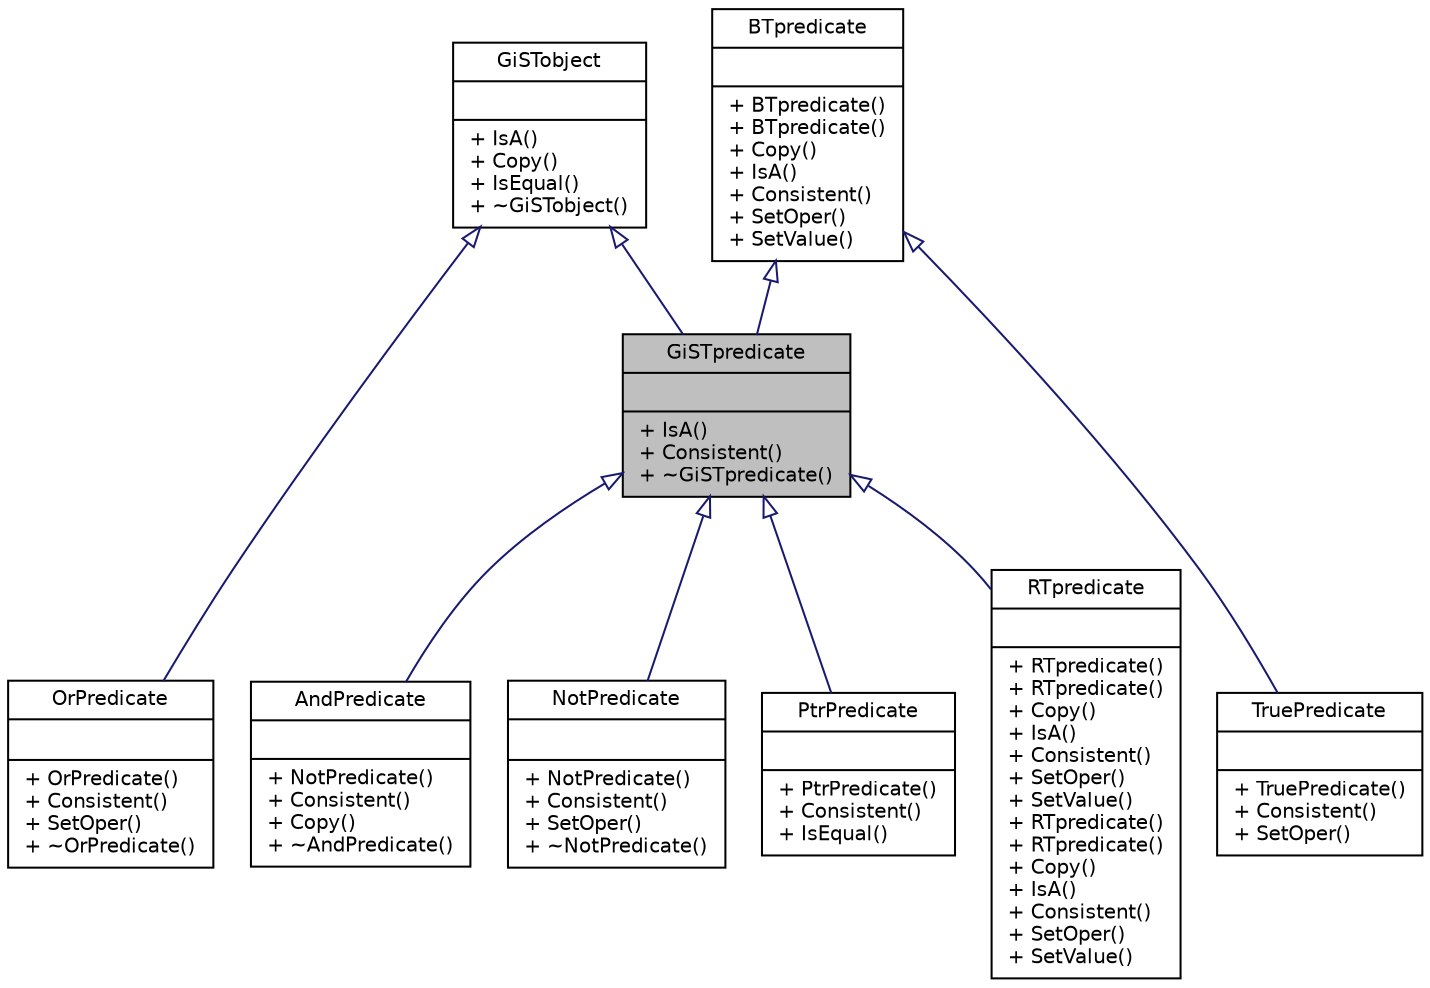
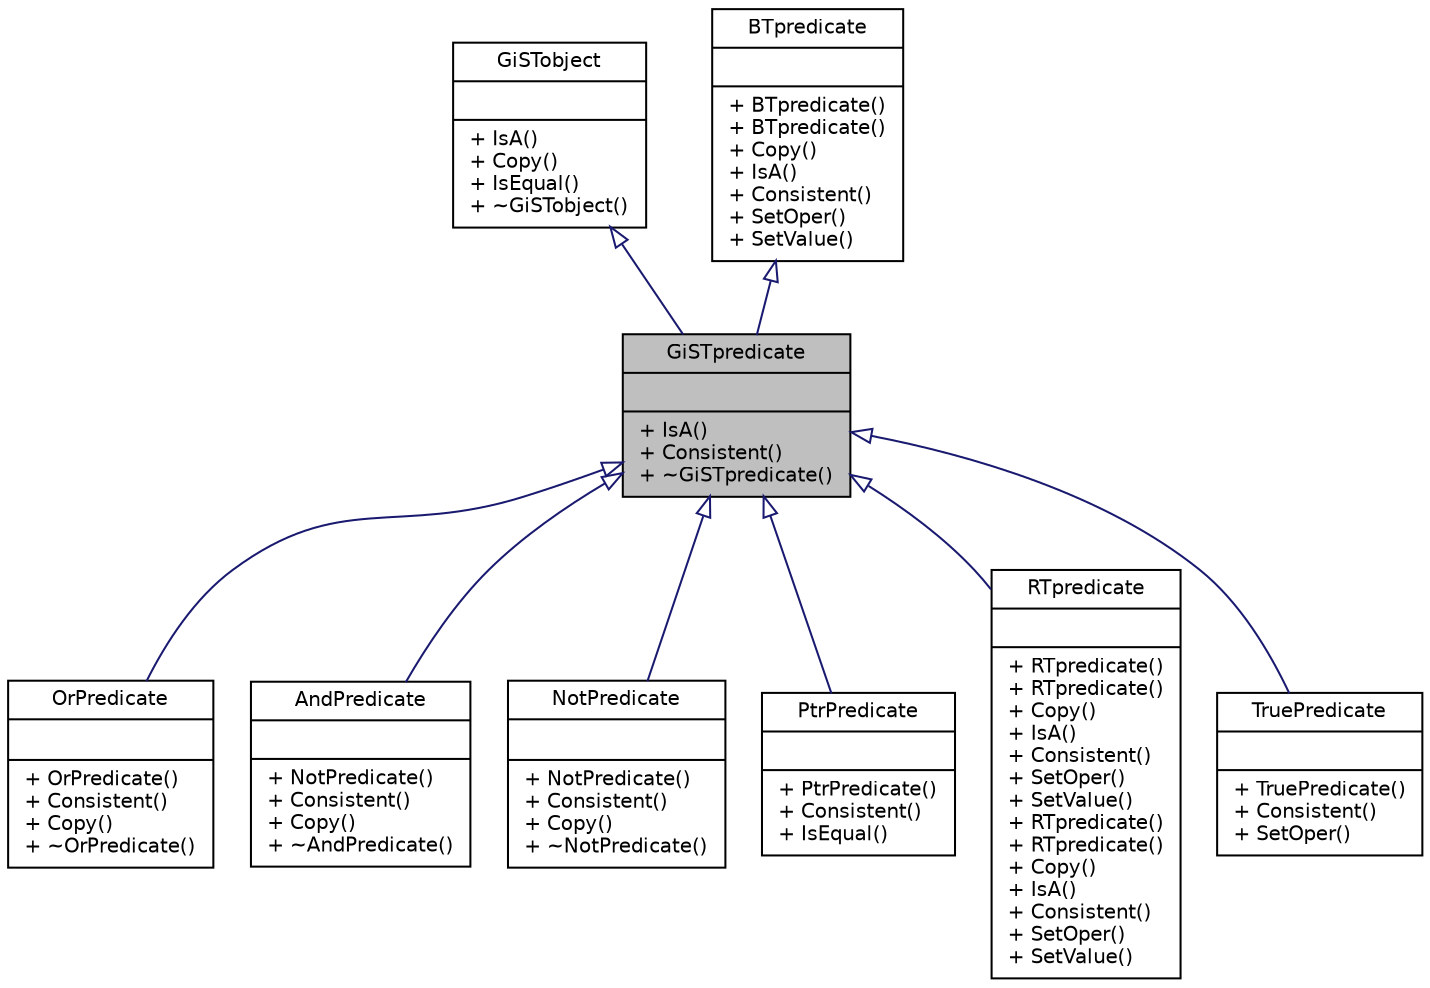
(310, 458) -> (345, 522)
(1112, 459) -> (1114, 515)
(83, 824) -> (69, 824)
(583, 824) -> (569, 824)
